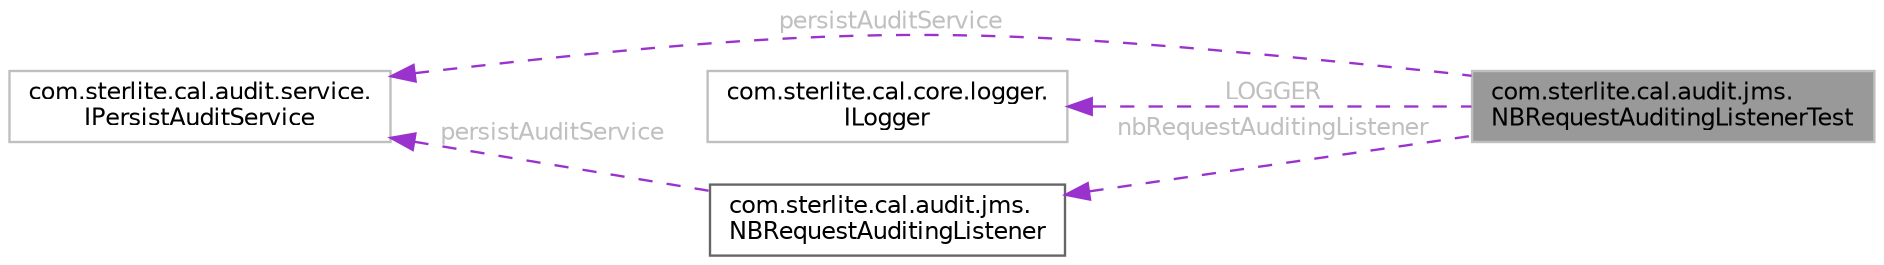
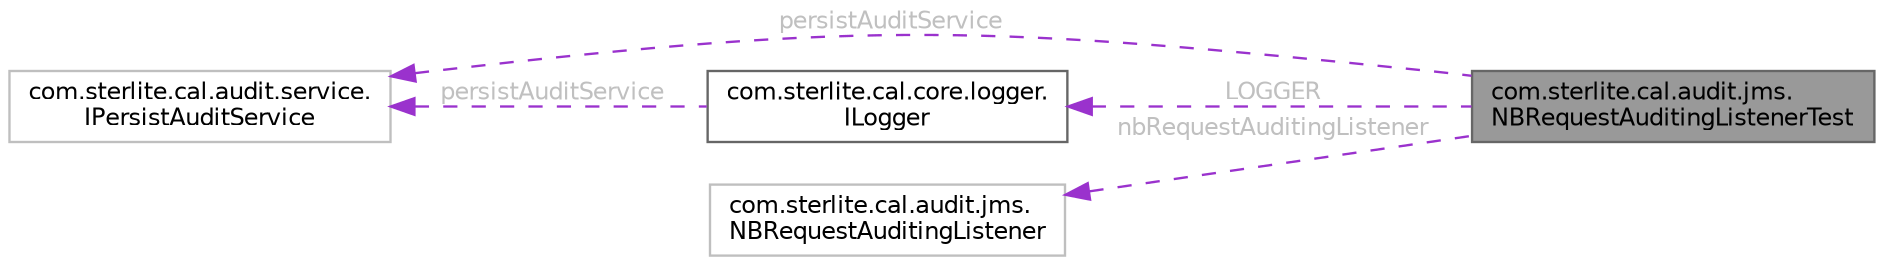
(888, 106) -> (888, 106)
(1673, 106) -> (1673, 106)
(562, 166) -> (561, 106)
(888, 220) -> (888, 220)
